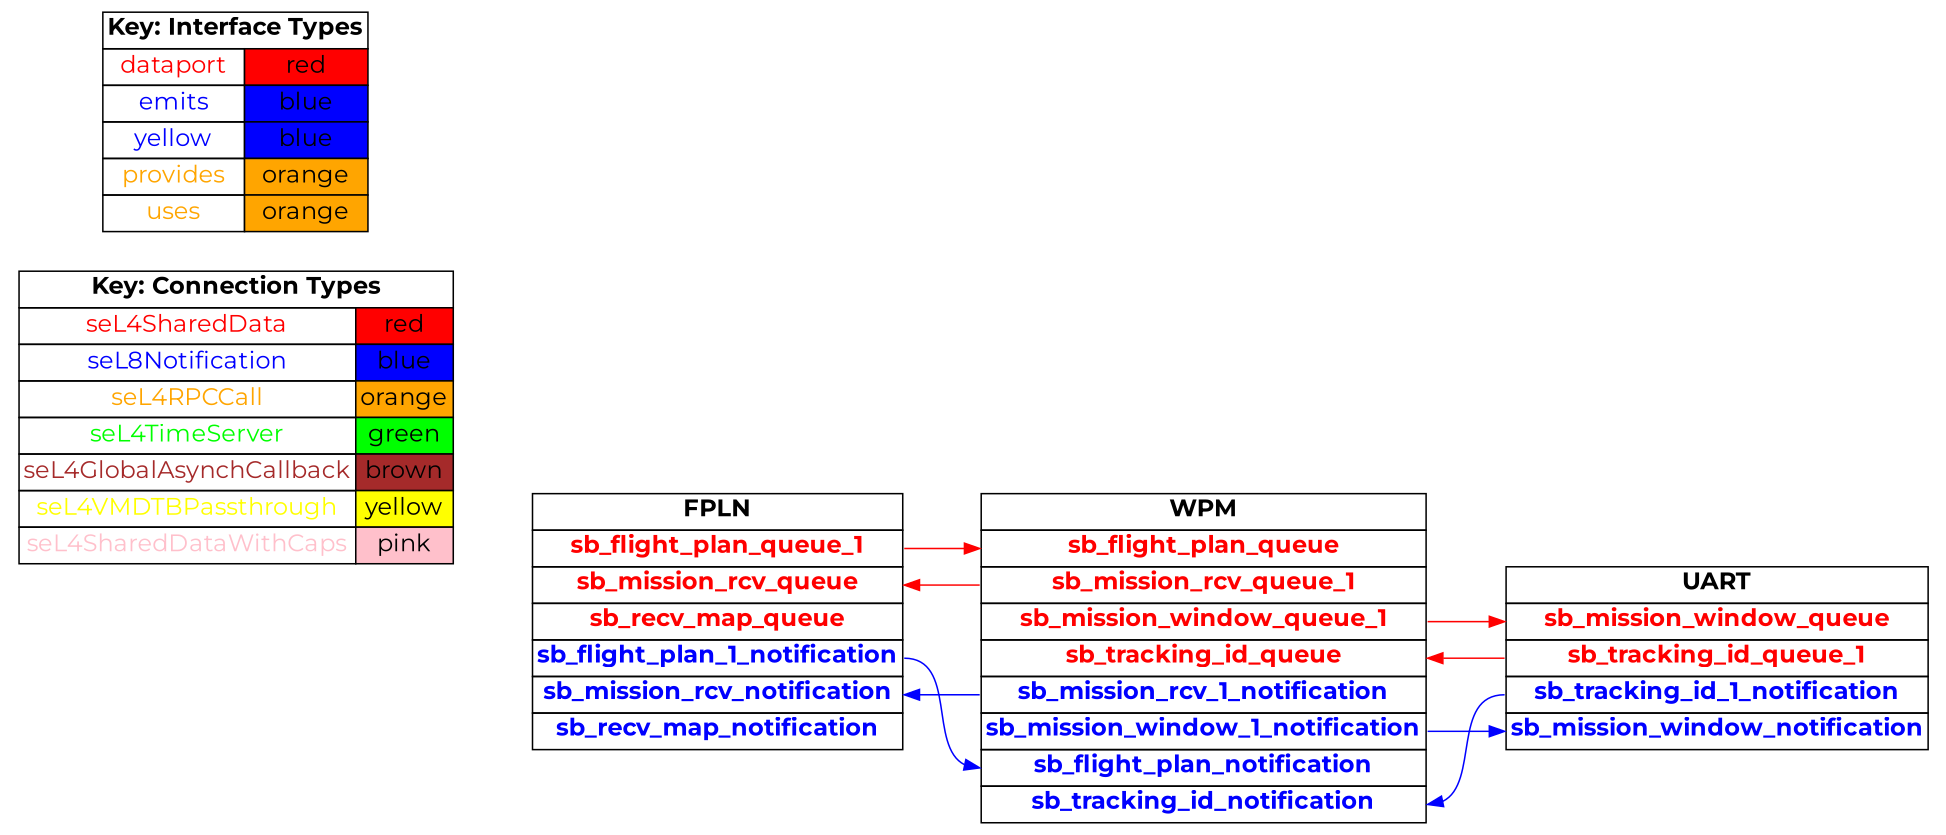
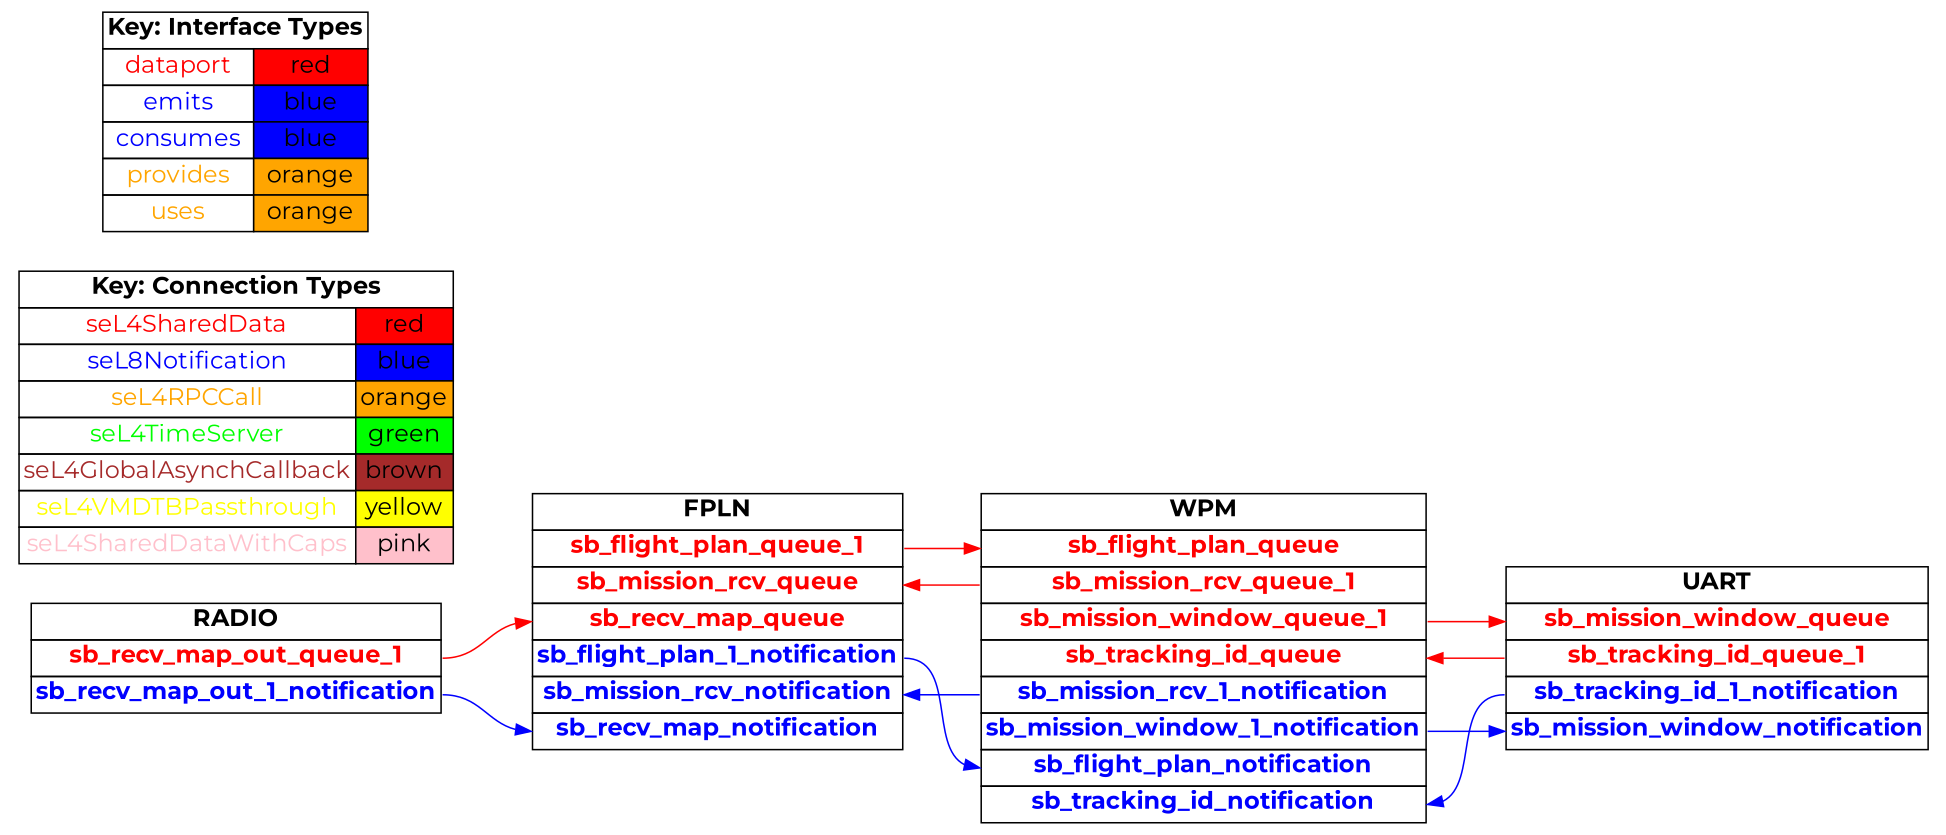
(174, 139) -> (178, 139)
none -> (235, 658)
